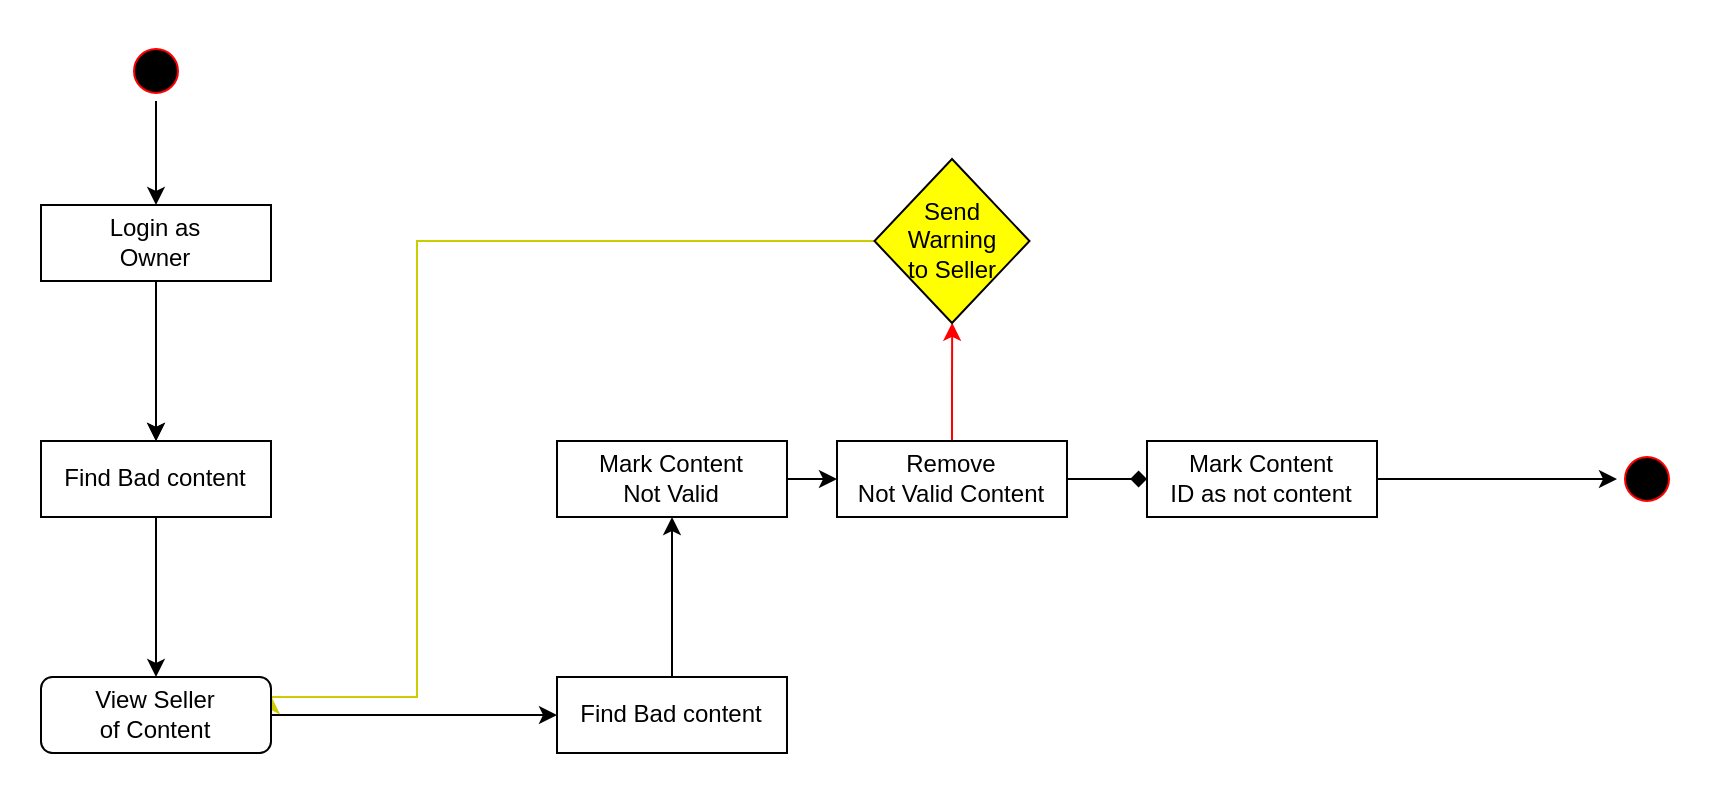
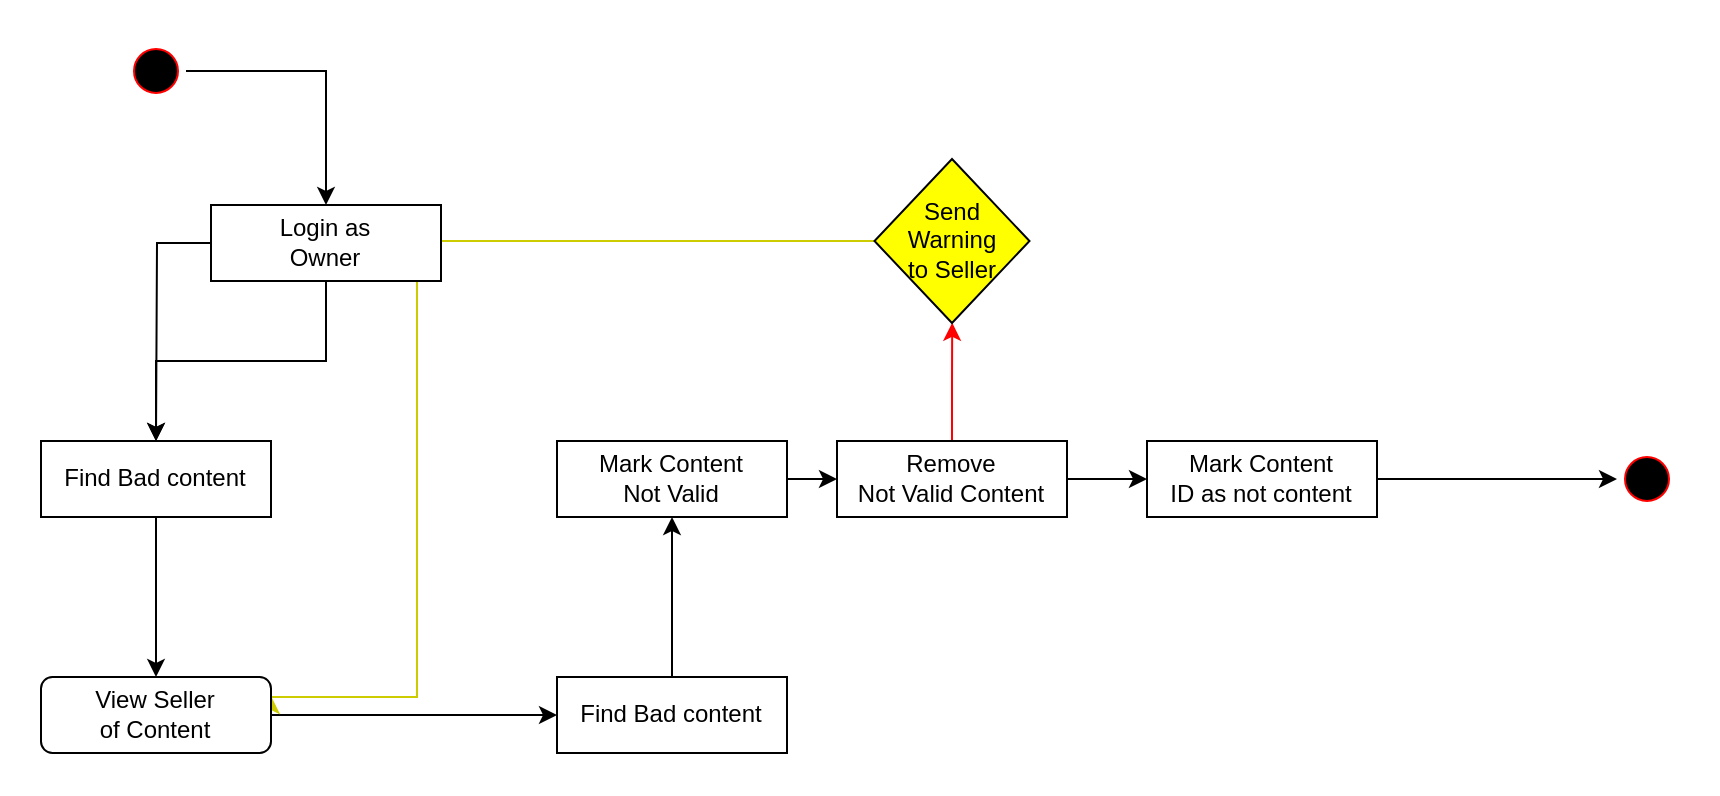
(156, 243) -> (326, 243)
(1130, 479) -> (1131, 479)
